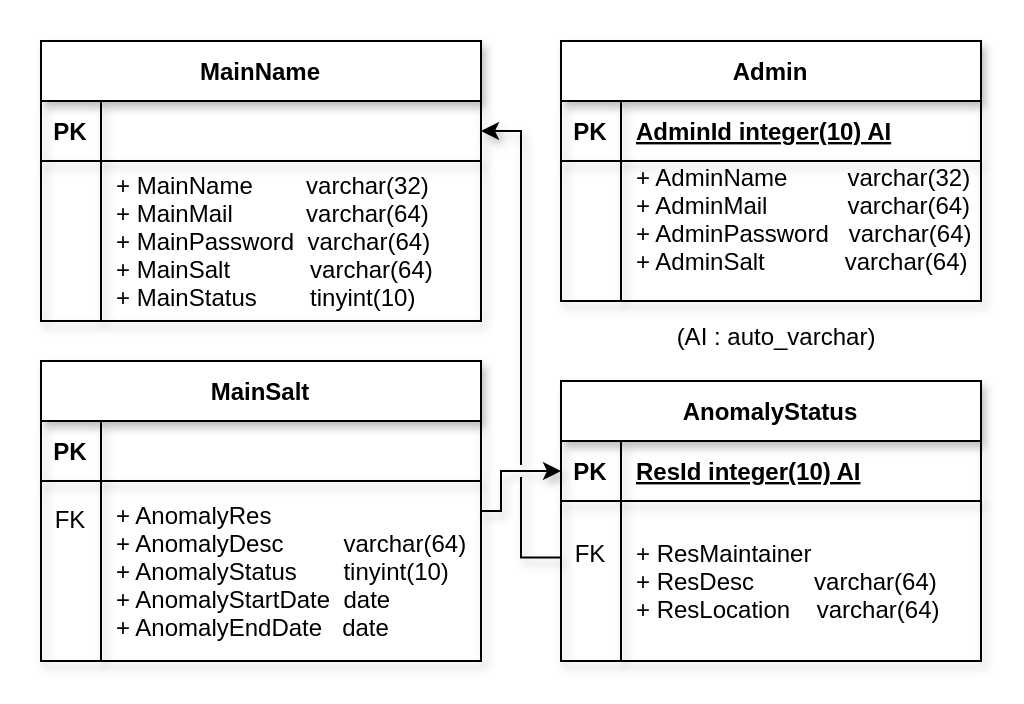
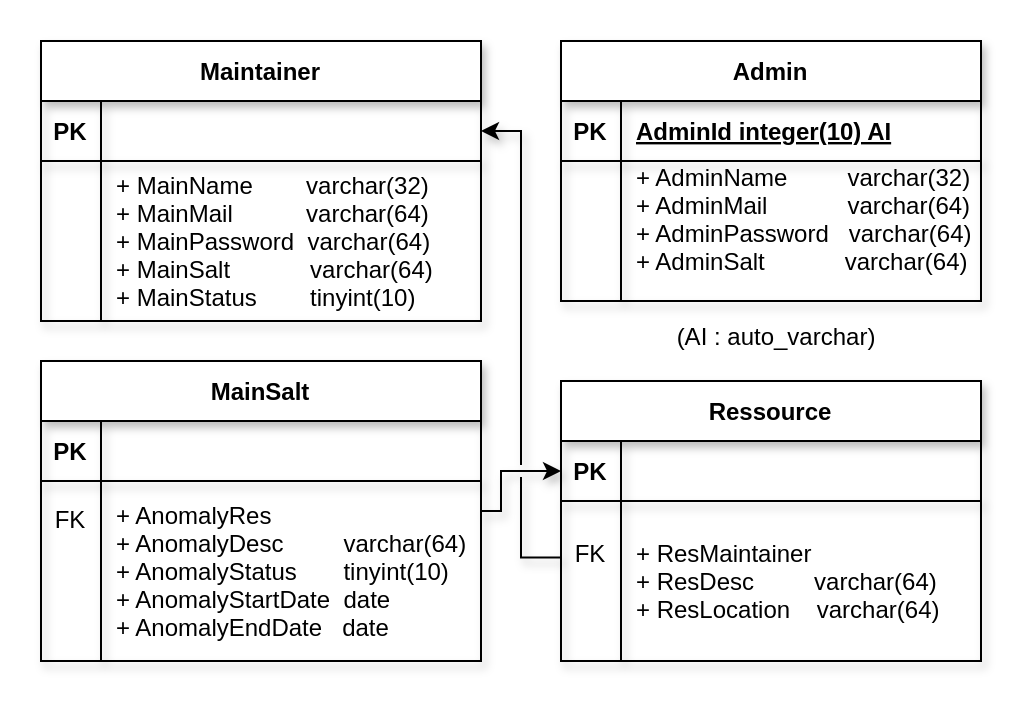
(260, 72) -> (260, 72)
(770, 412) -> (770, 412)
(801, 471) -> none
